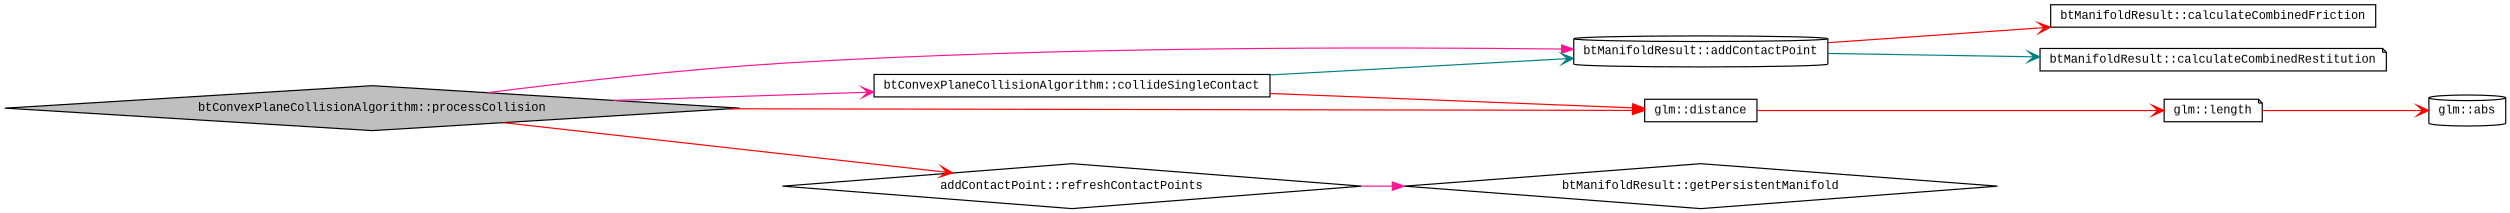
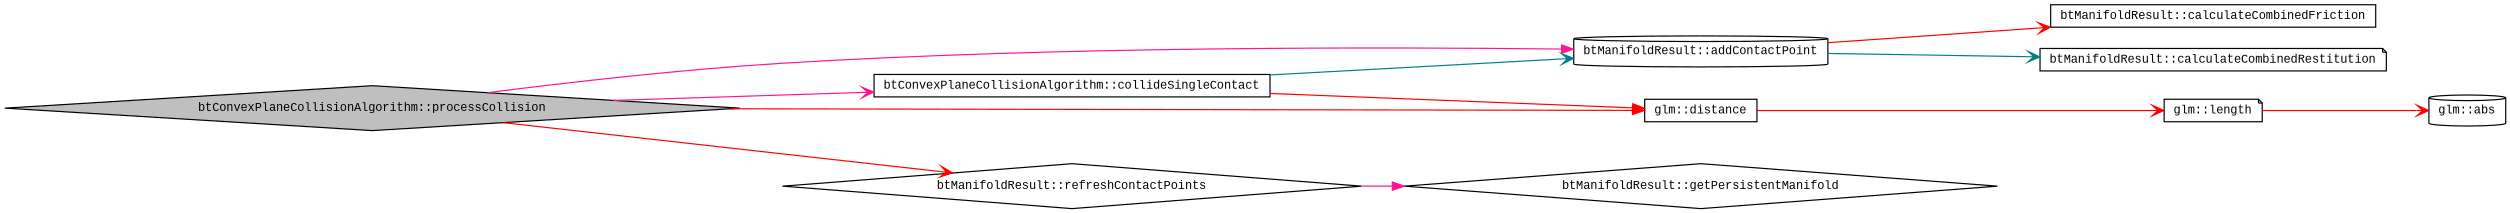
(1072, 186) -> (1072, 186)
